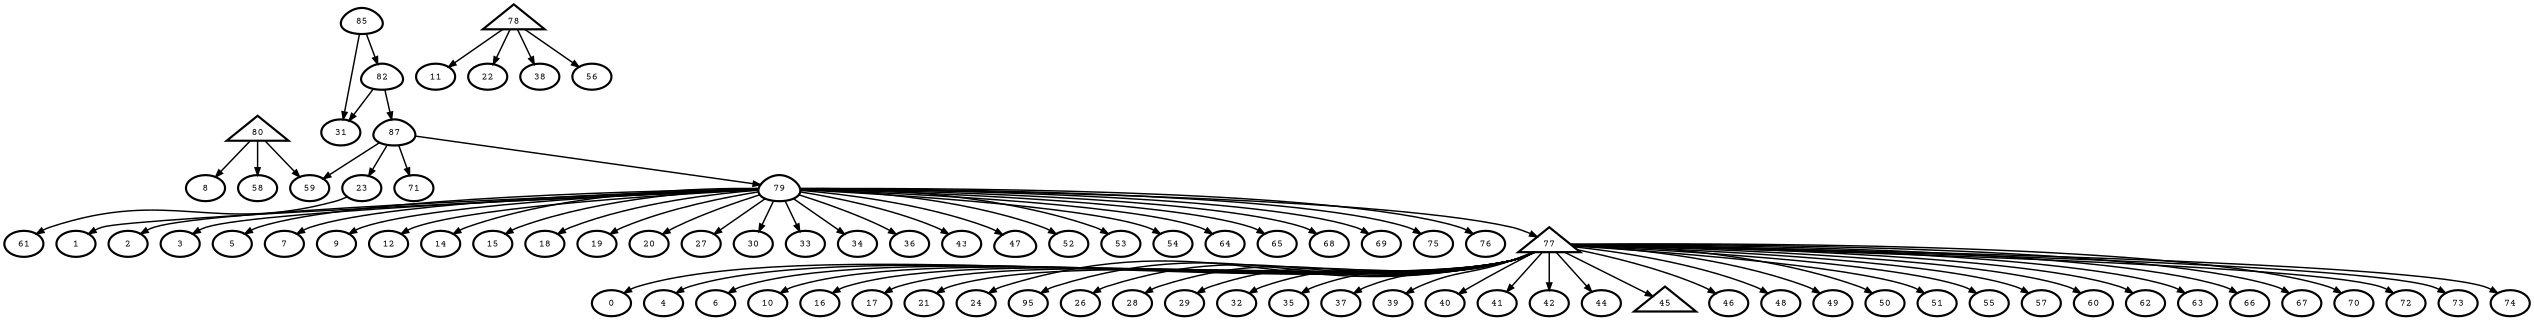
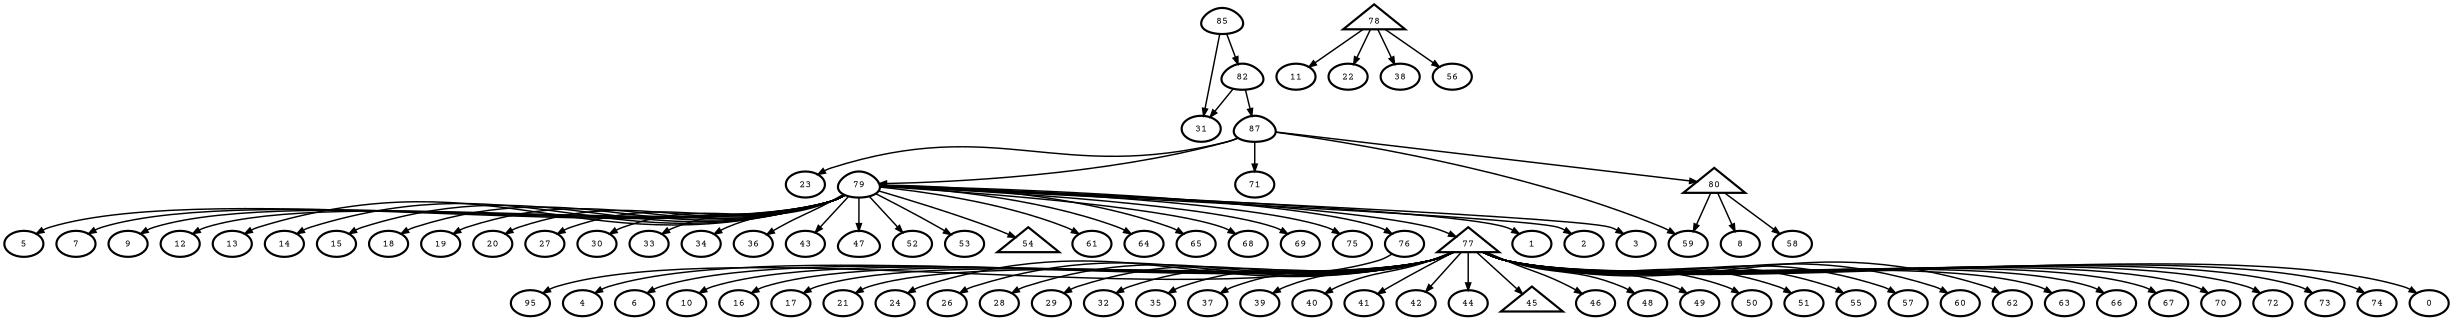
none -> (1483, 156)
(195, 212) -> (978, 202)
none -> (232, 244)
(1173, 244) -> (1028, 244)
(1291, 269) -> (1035, 276)
